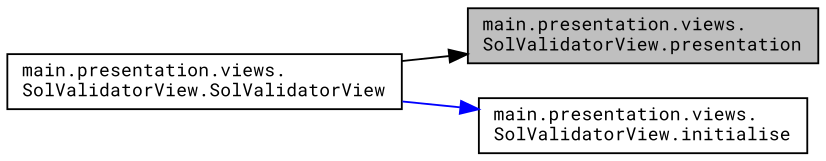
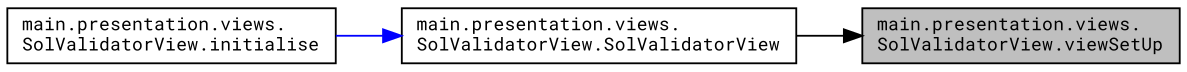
(643, 36) -> (1021, 36)
(431, 104) -> (359, 36)
